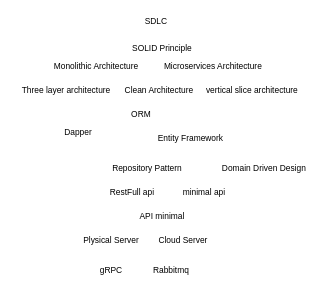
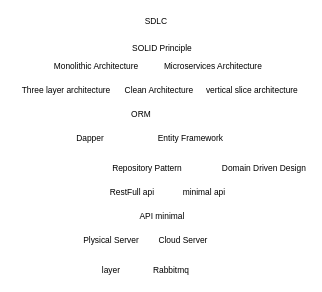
(78, 132) -> (90, 138)
(111, 270) -> (111, 270)
